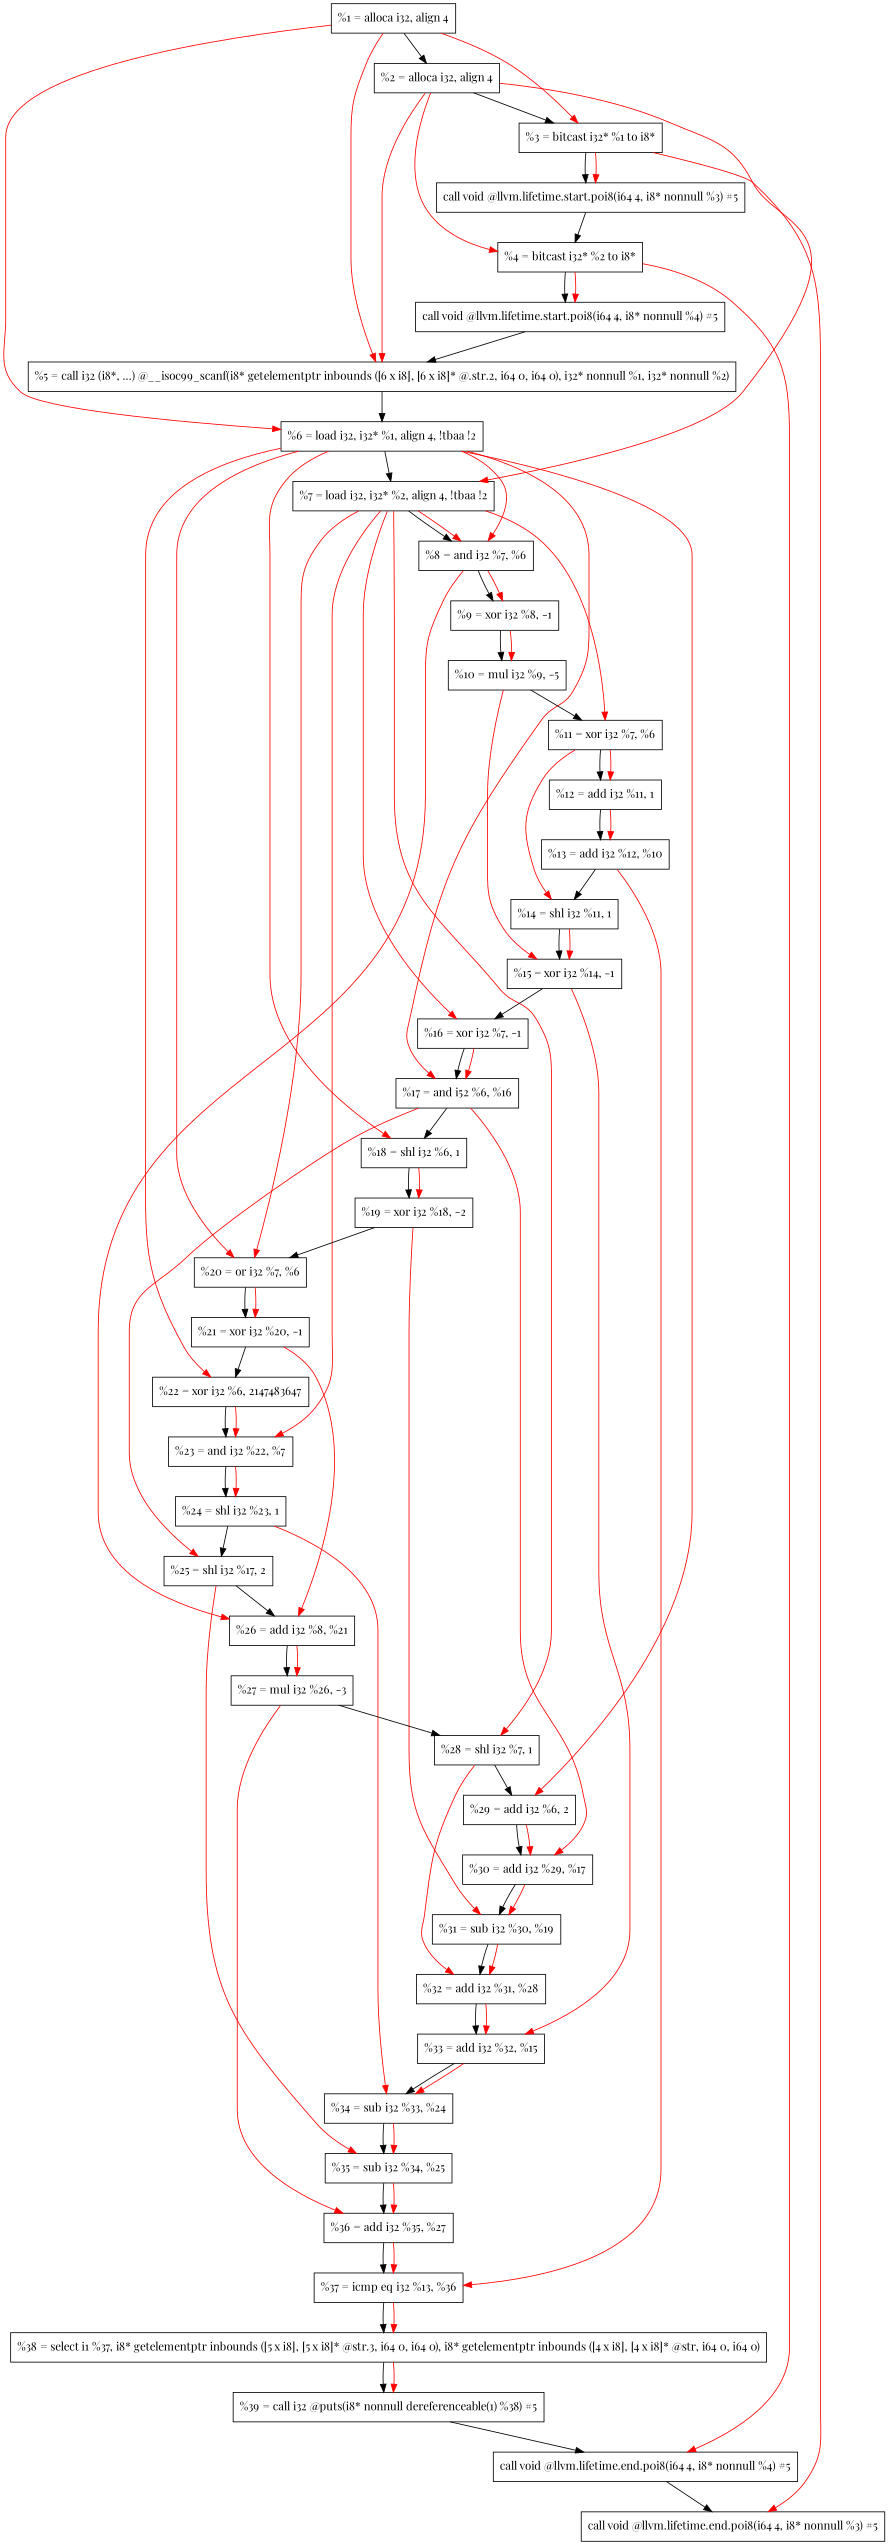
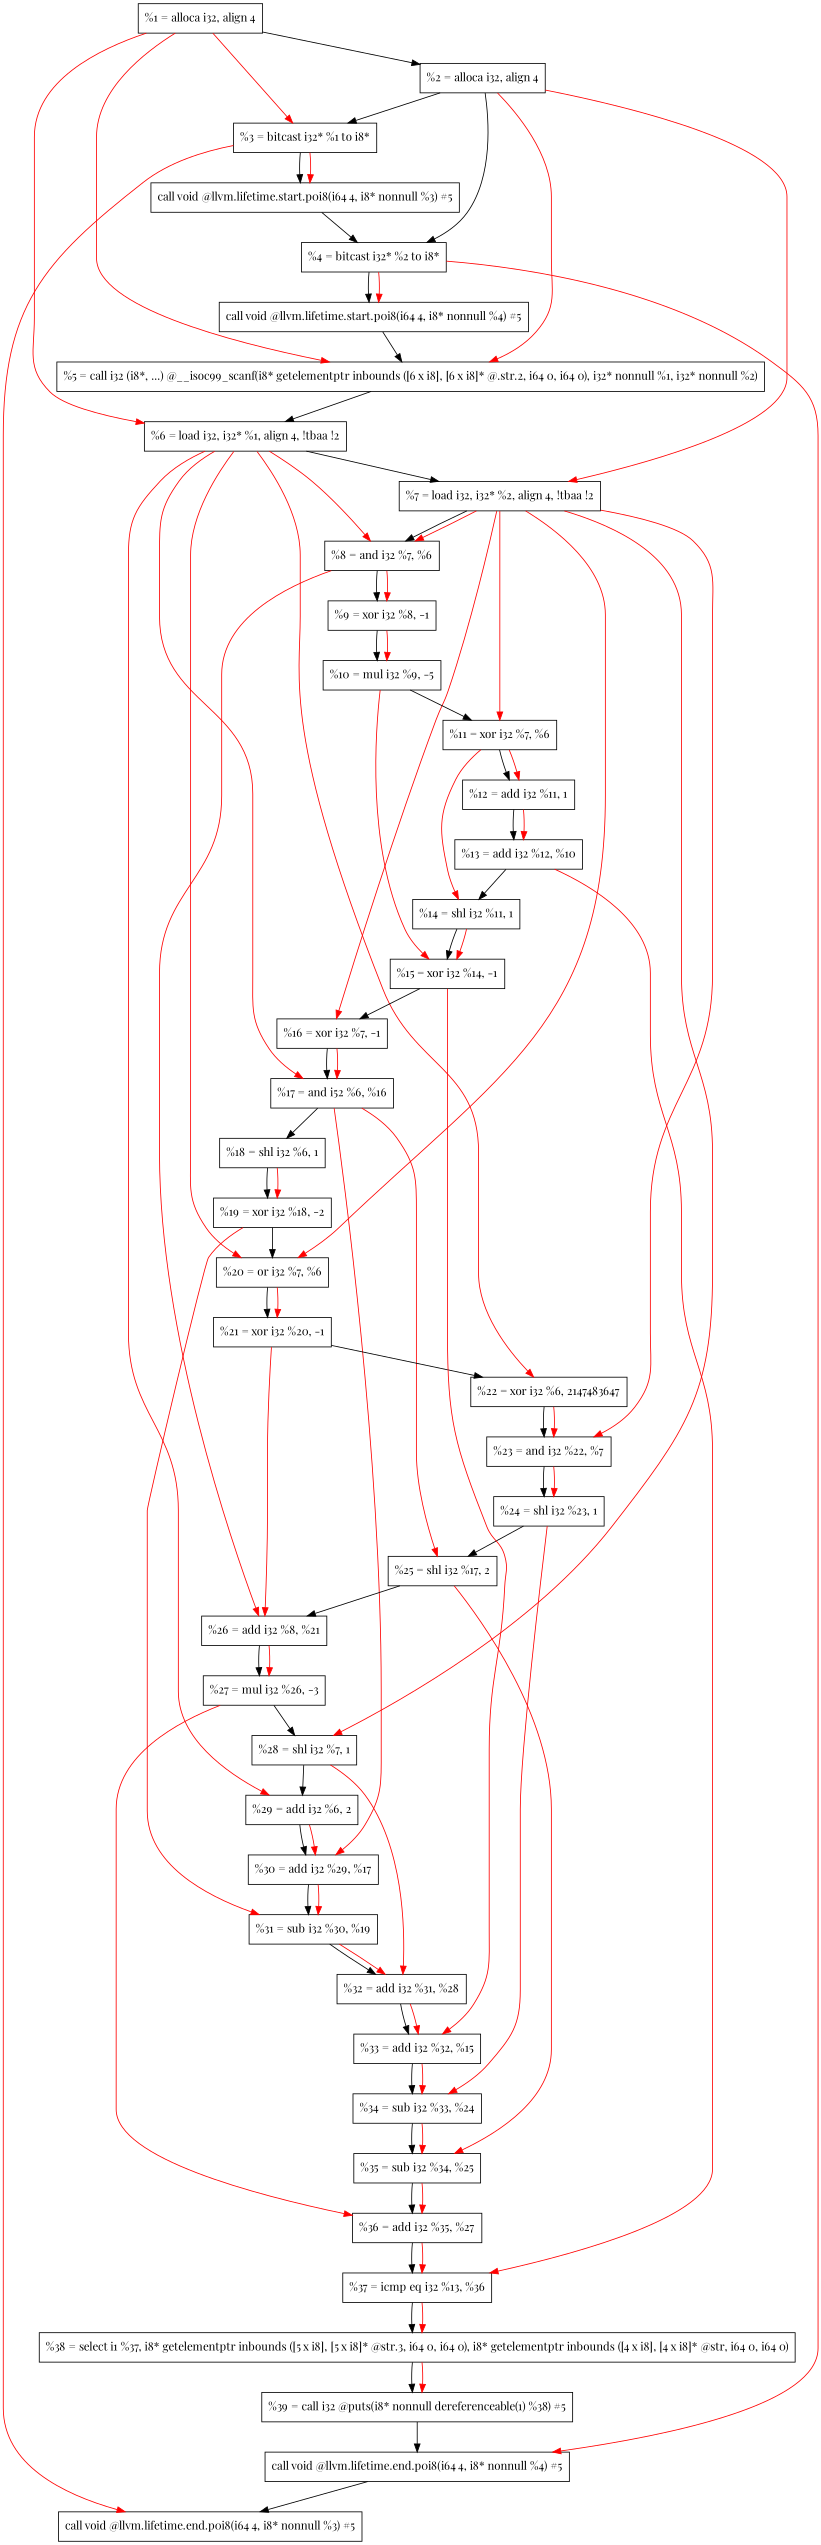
(418, 189) -> (483, 176)
(270, 801) -> none
